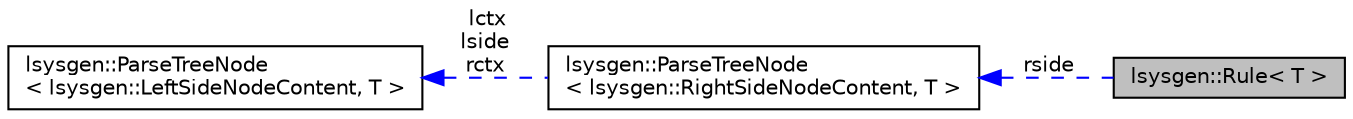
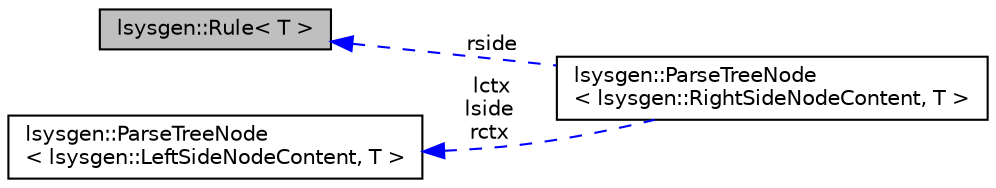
(1057, 78) -> (454, 55)
